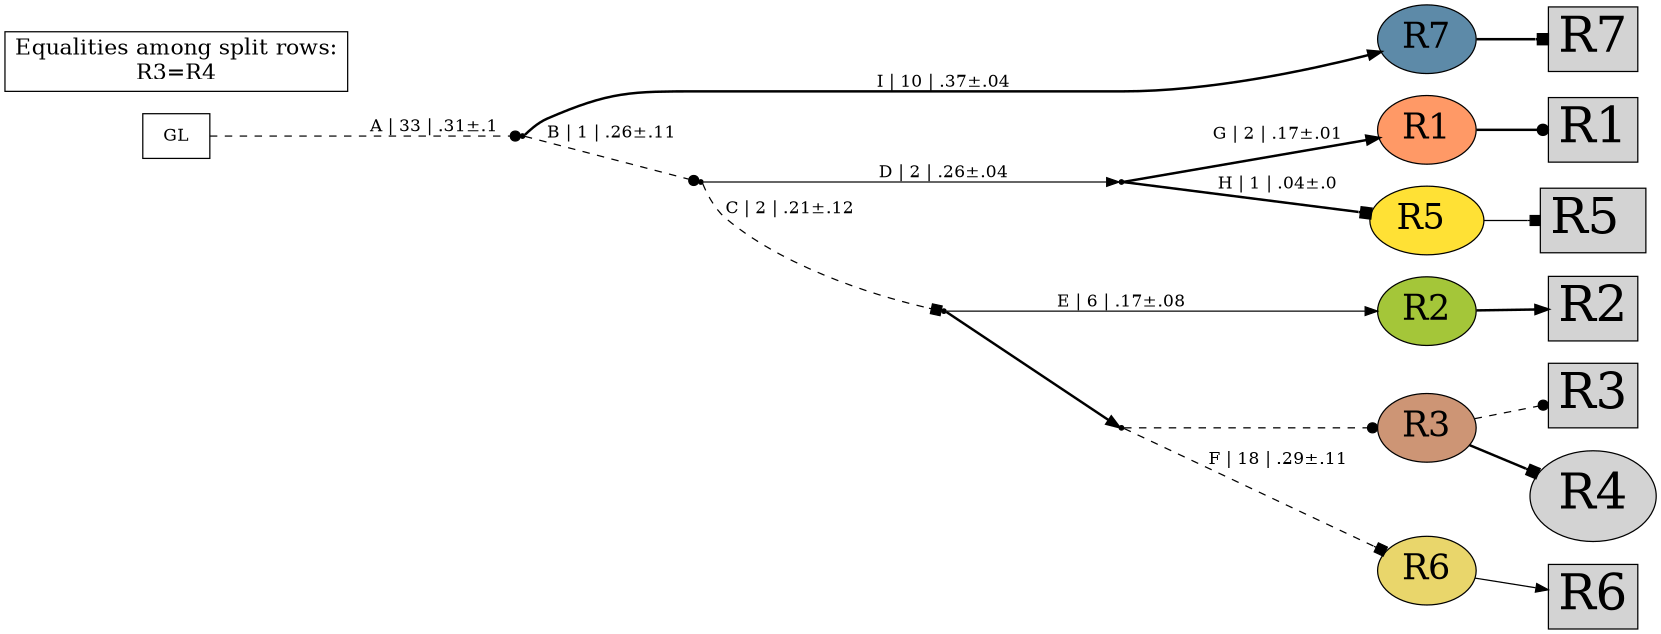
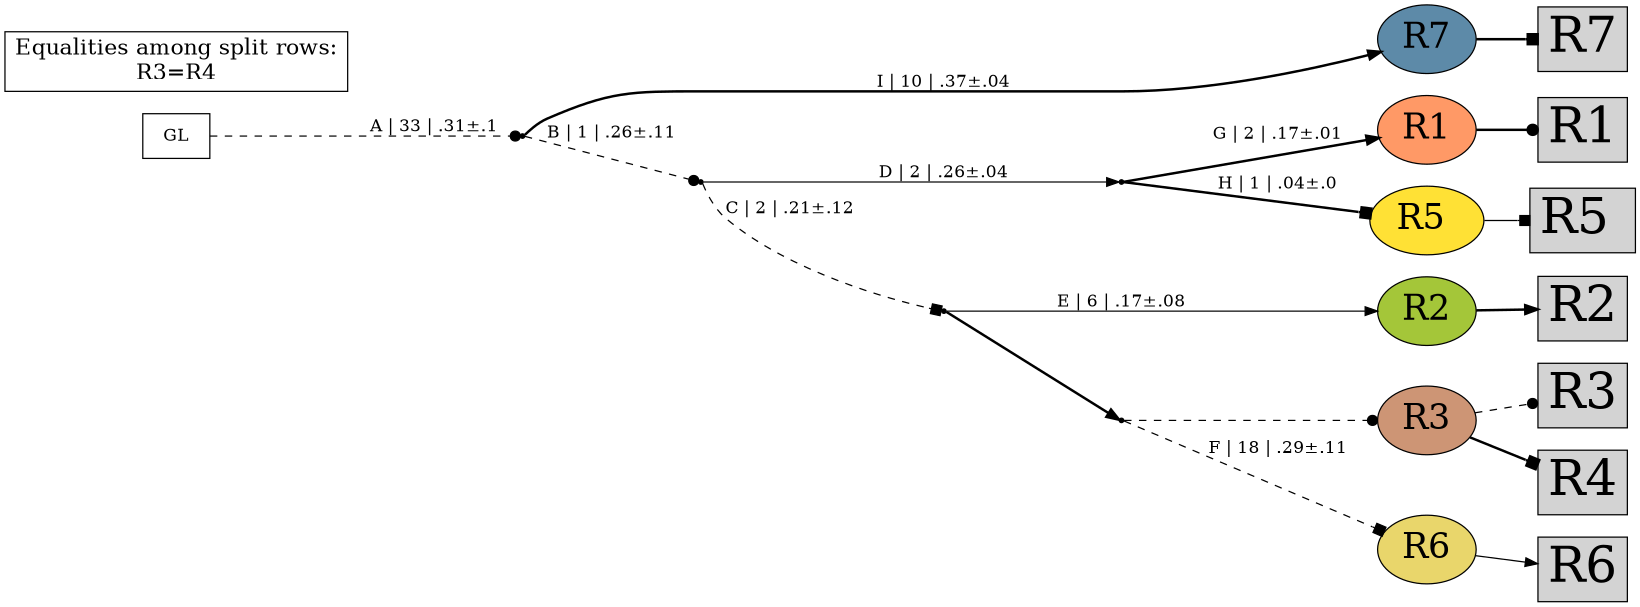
(1593, 496) -> (1583, 482)
